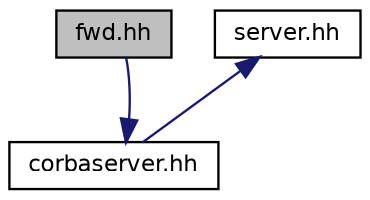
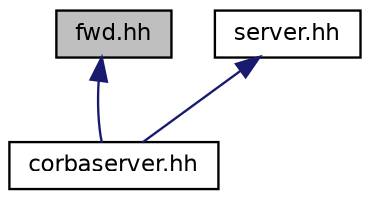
(130, 88) -> (98, 112)
